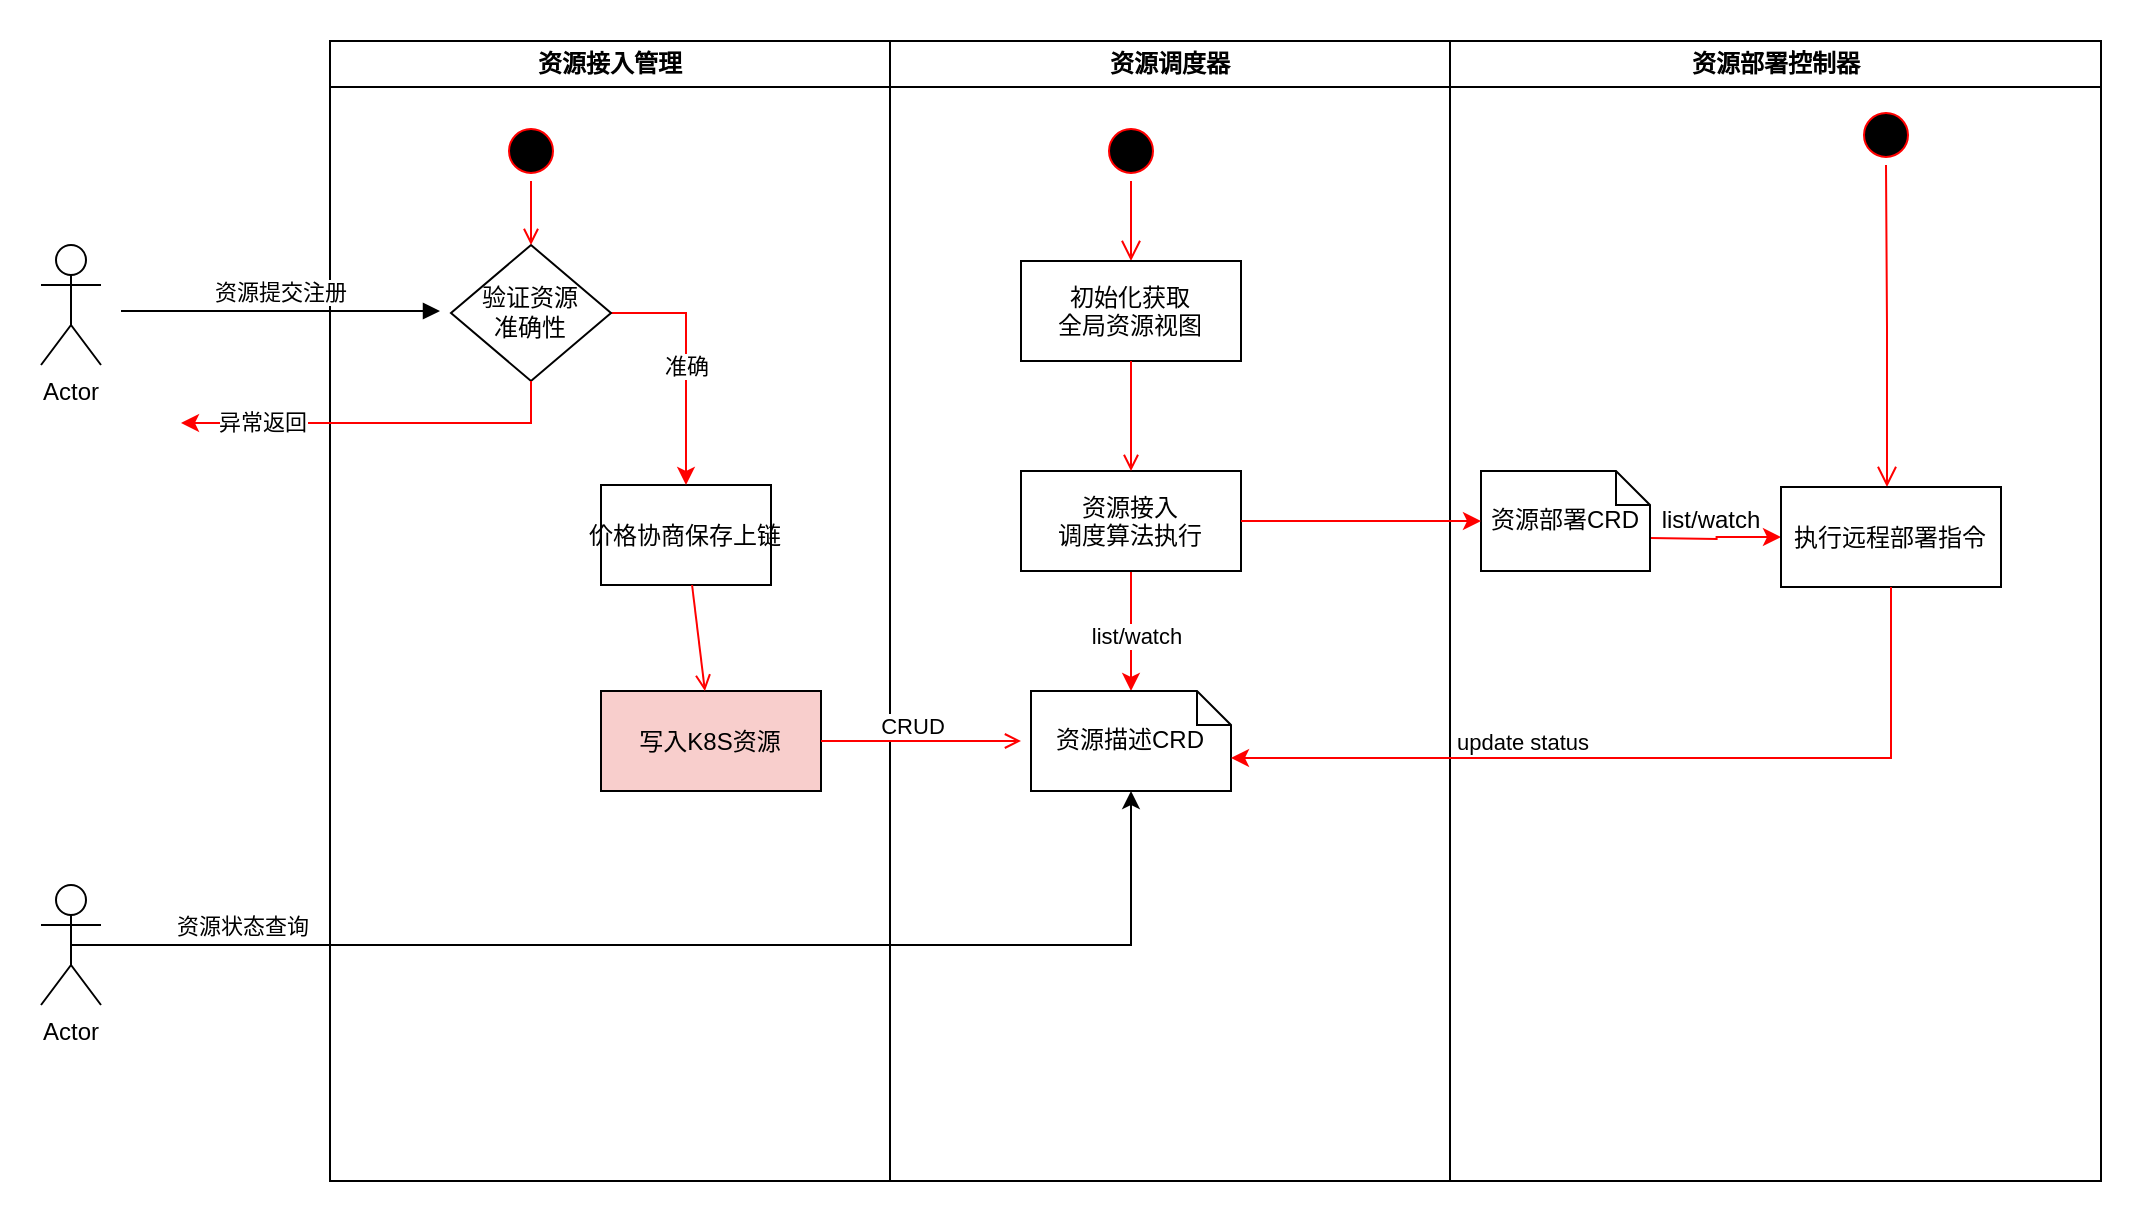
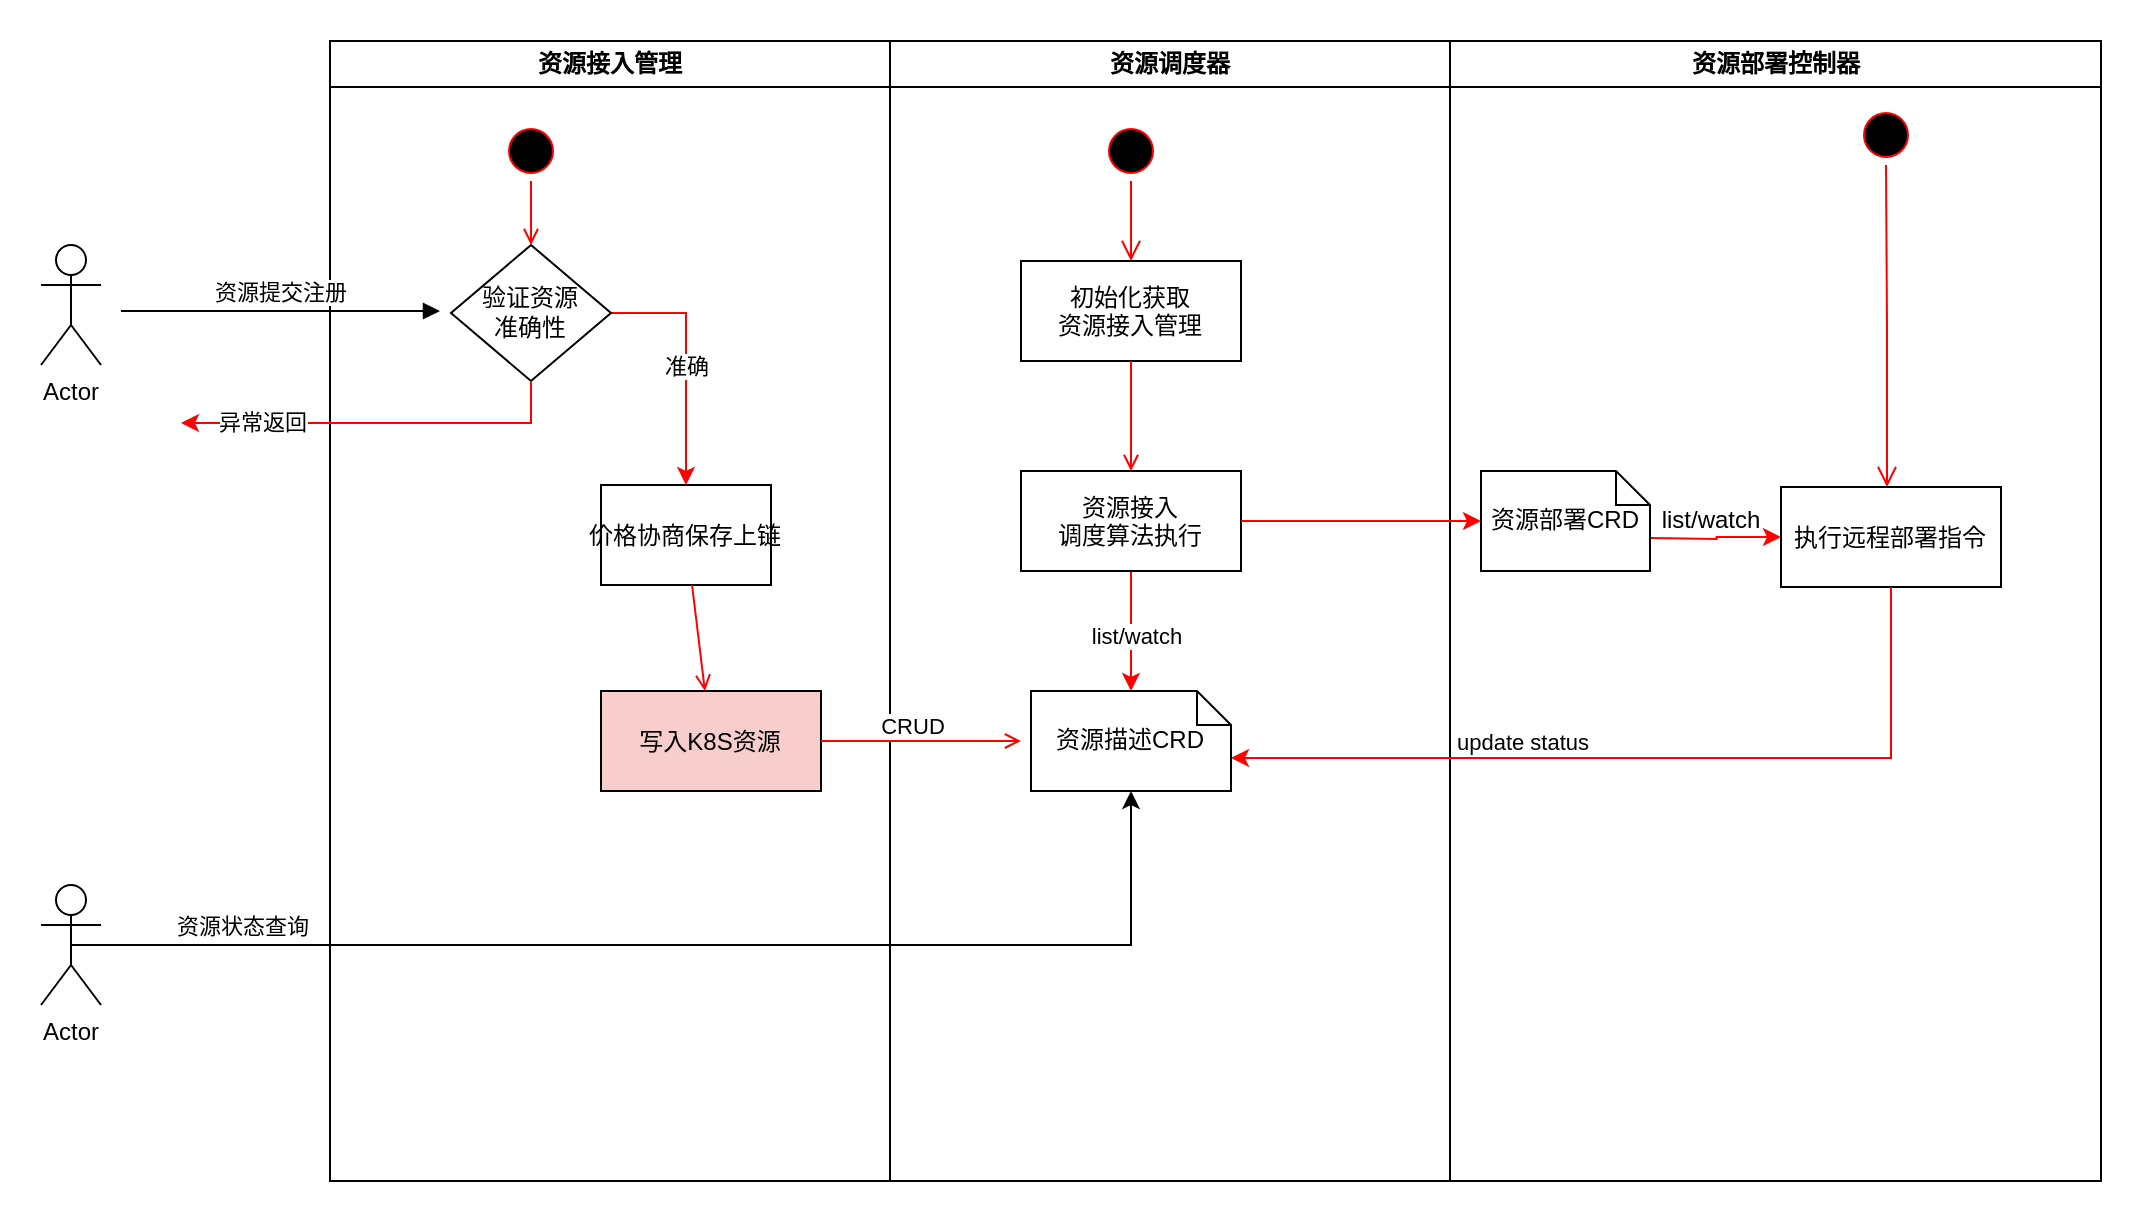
(1130, 298) -> (1130, 298)
